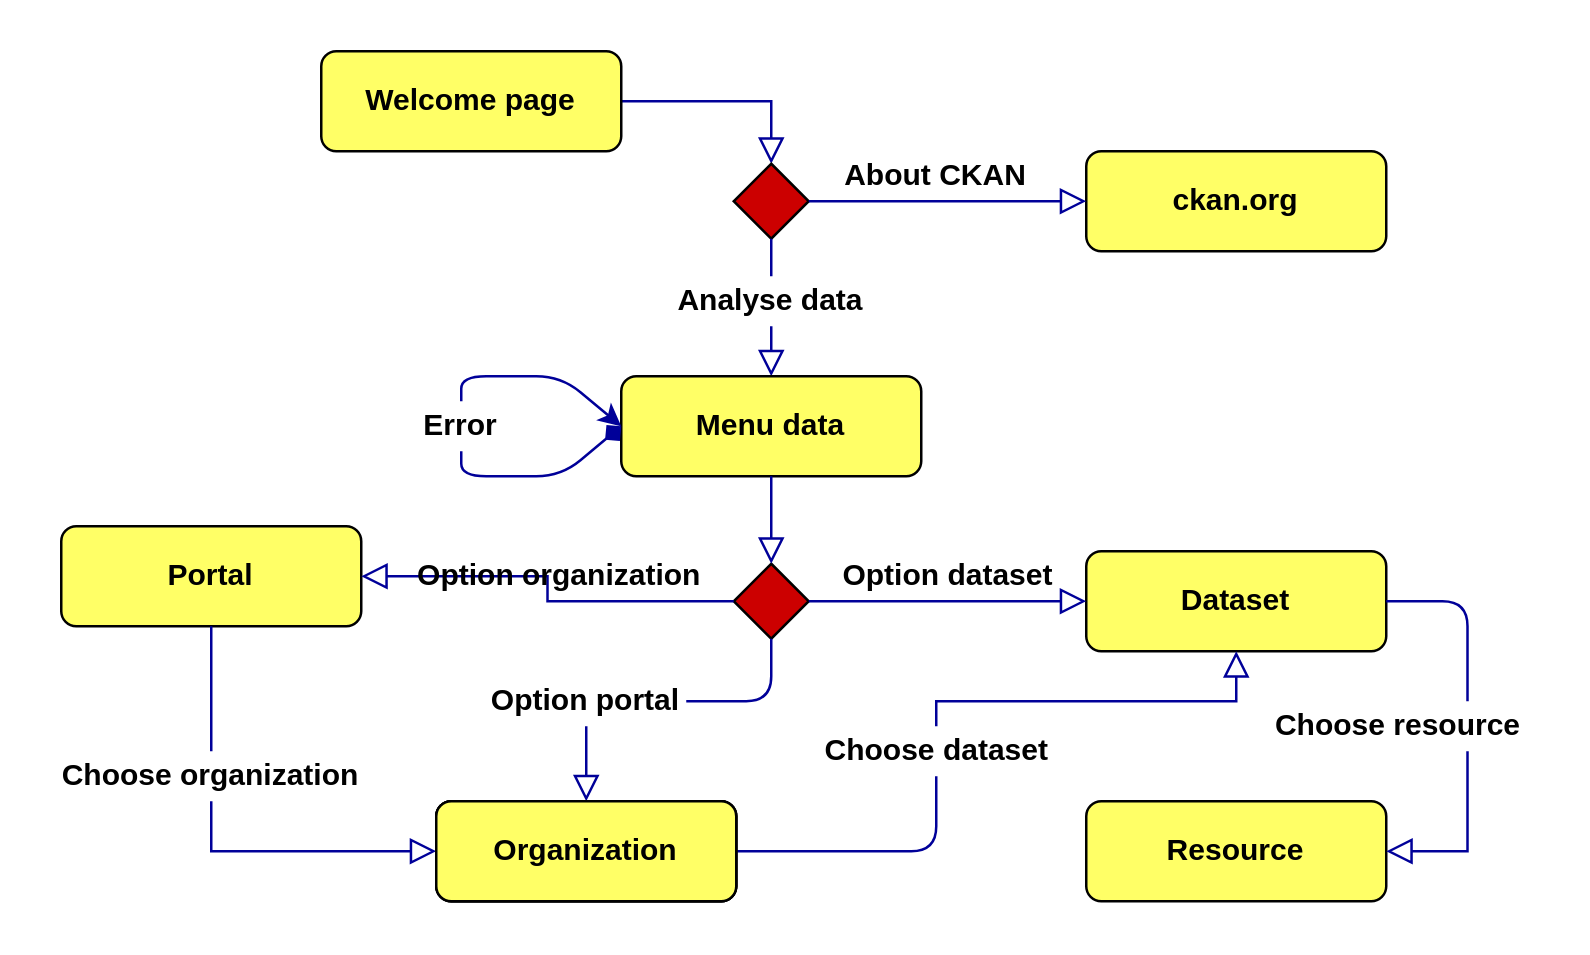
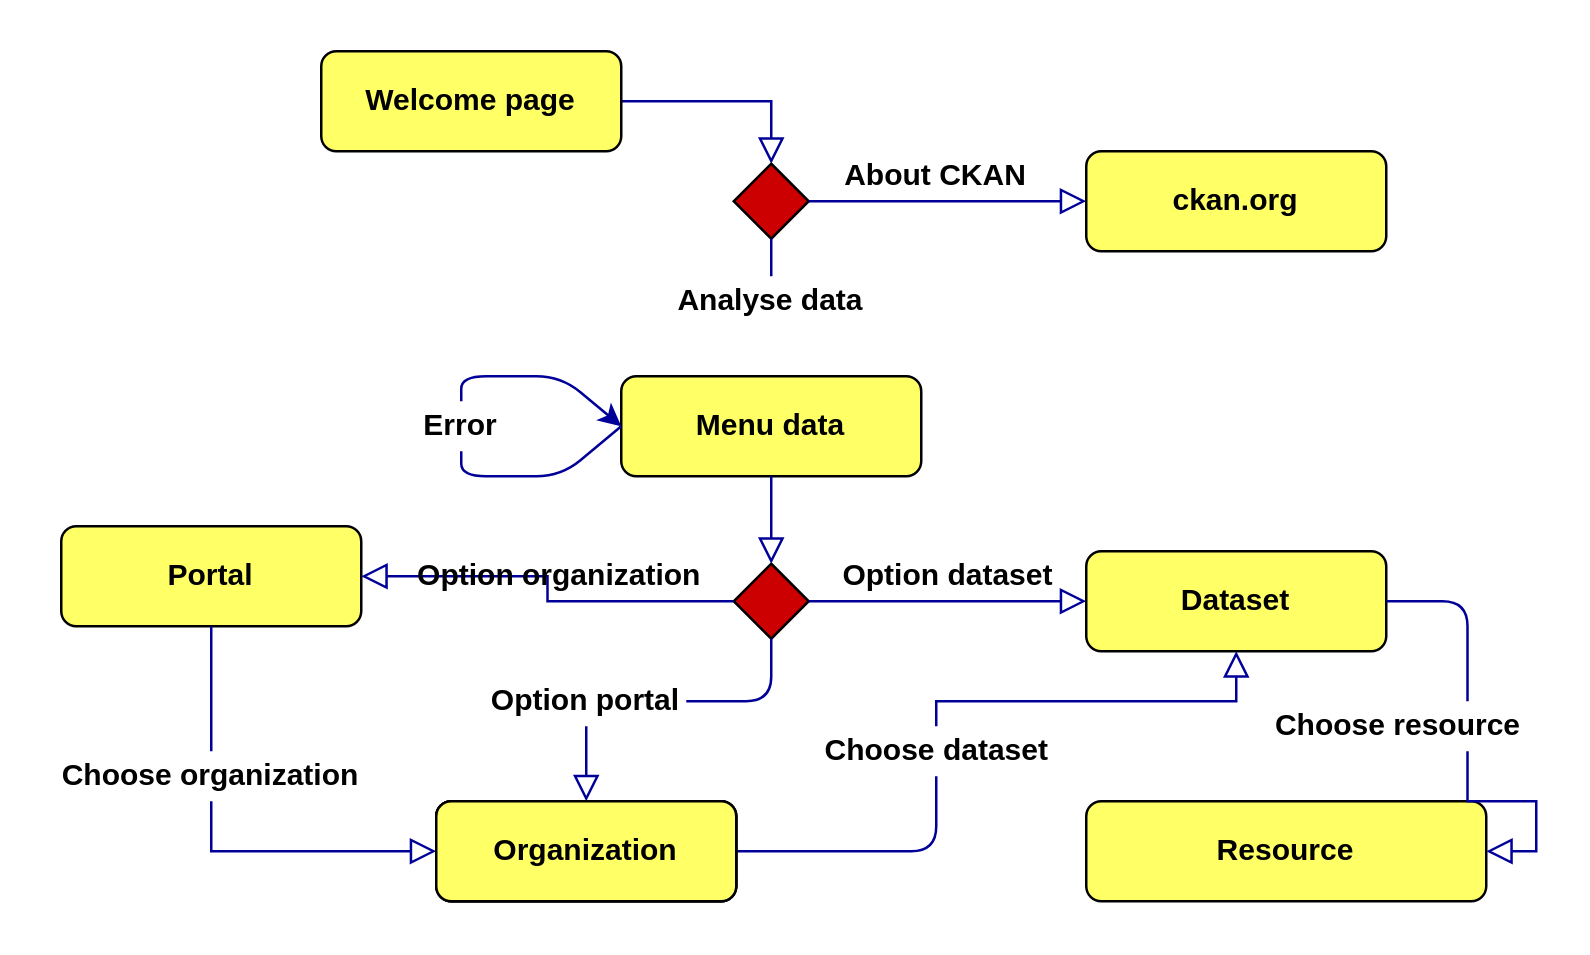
(771, 339) -> none
(606, 439) -> (613, 433)
(1236, 851) -> (1286, 851)
